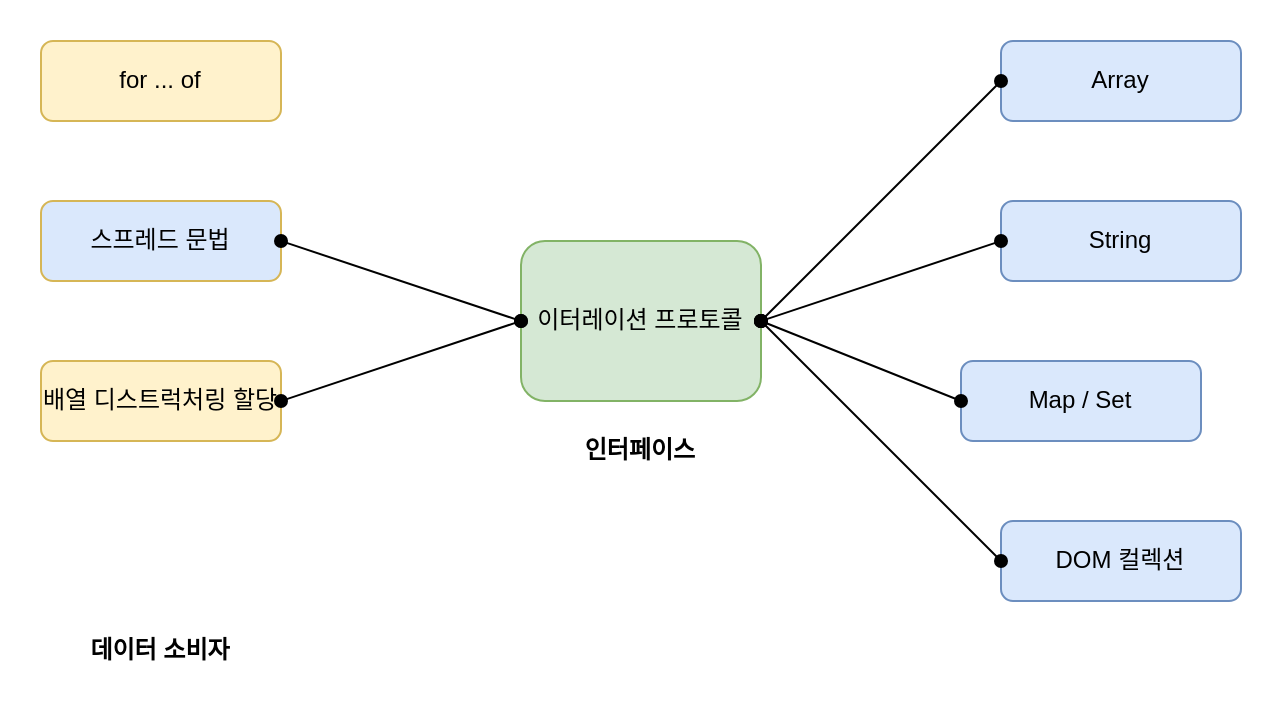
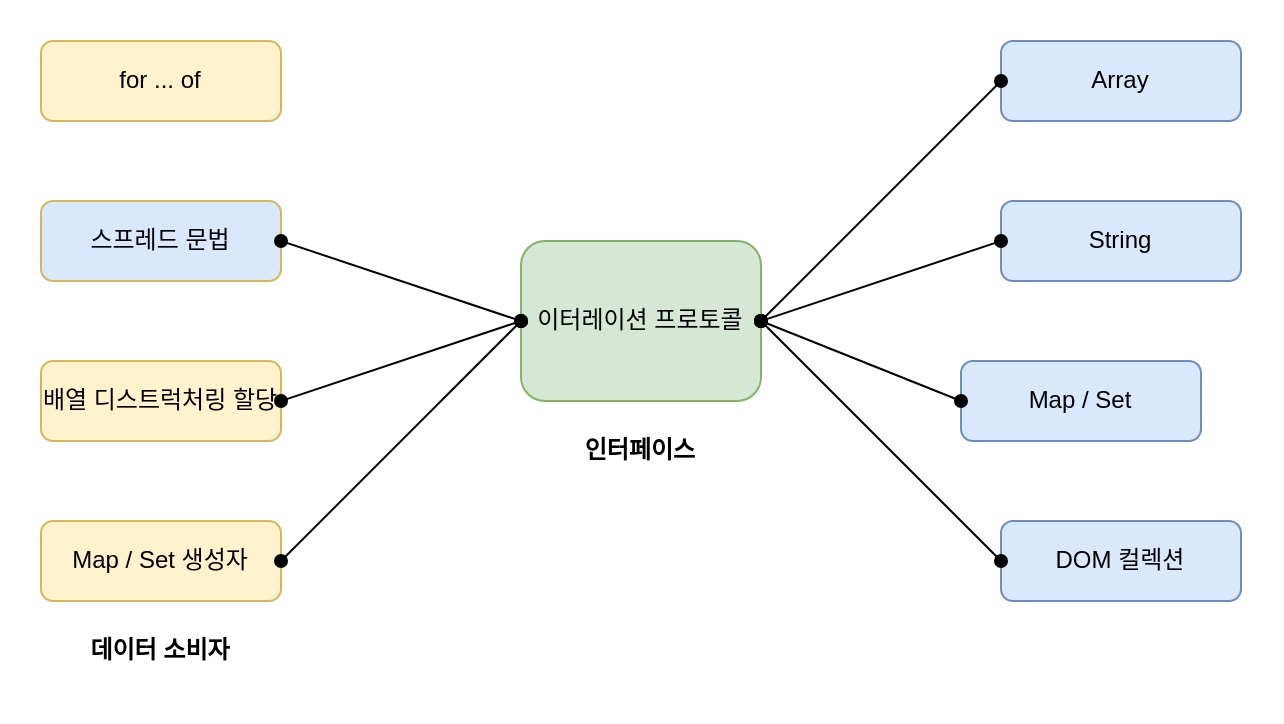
none -> (401, 441)
none -> (161, 561)
